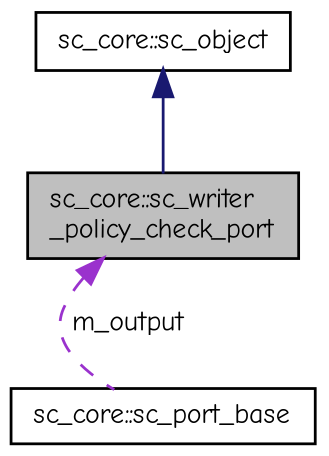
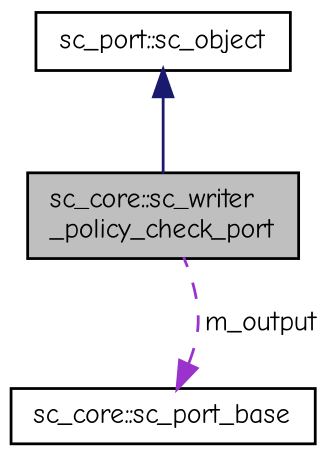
(163, 41) -> (163, 41)
(64, 341) -> (198, 310)
